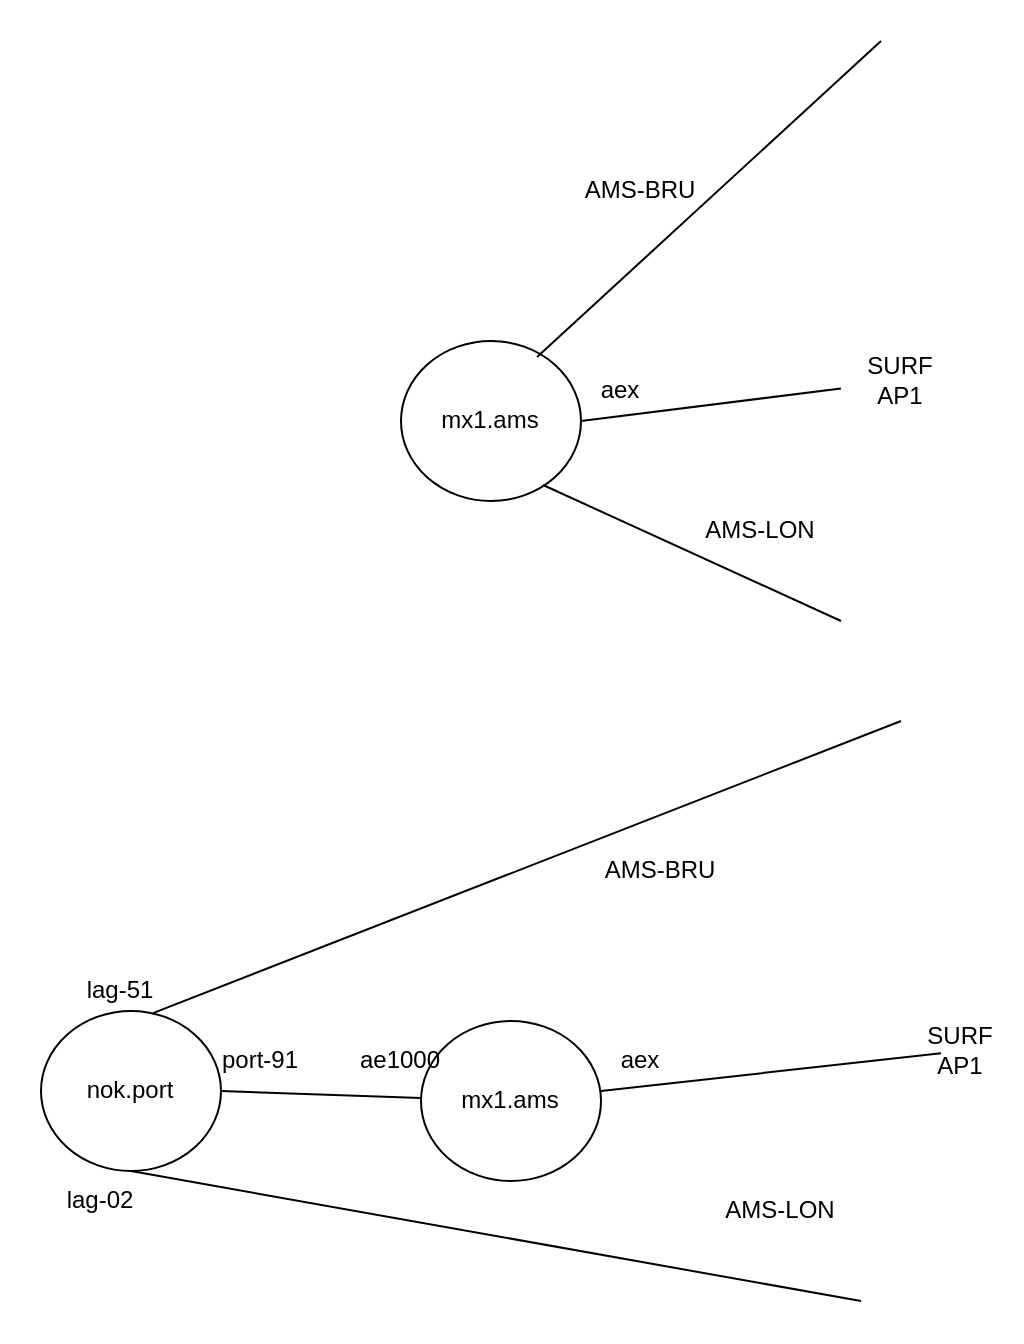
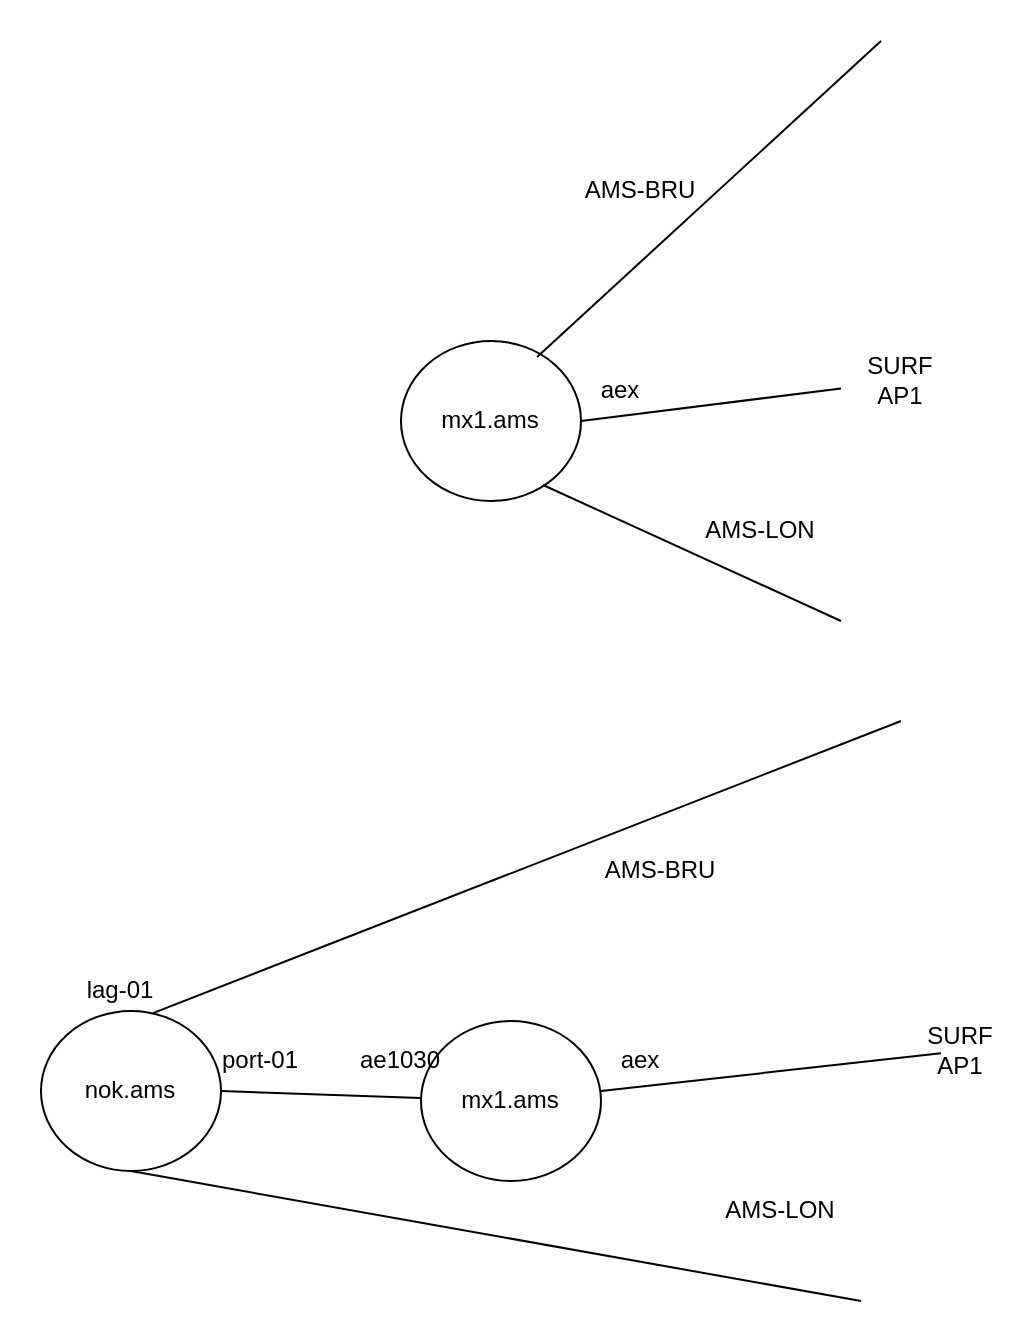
(121, 991) -> (121, 991)
(261, 1061) -> (261, 1061)
(401, 1061) -> (401, 1061)
(131, 1091) -> (131, 1091)
(101, 1201) -> none
